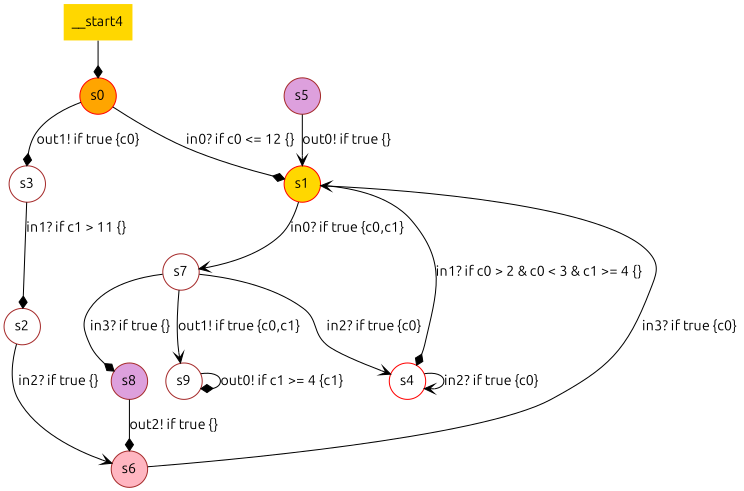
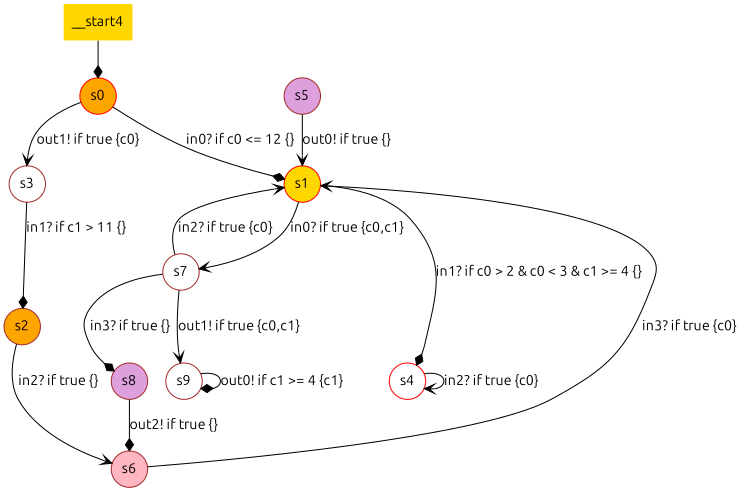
(46, 122) -> (46, 122)
(301, 307) -> (207, 204)
(22, 327) -> (22, 327)
